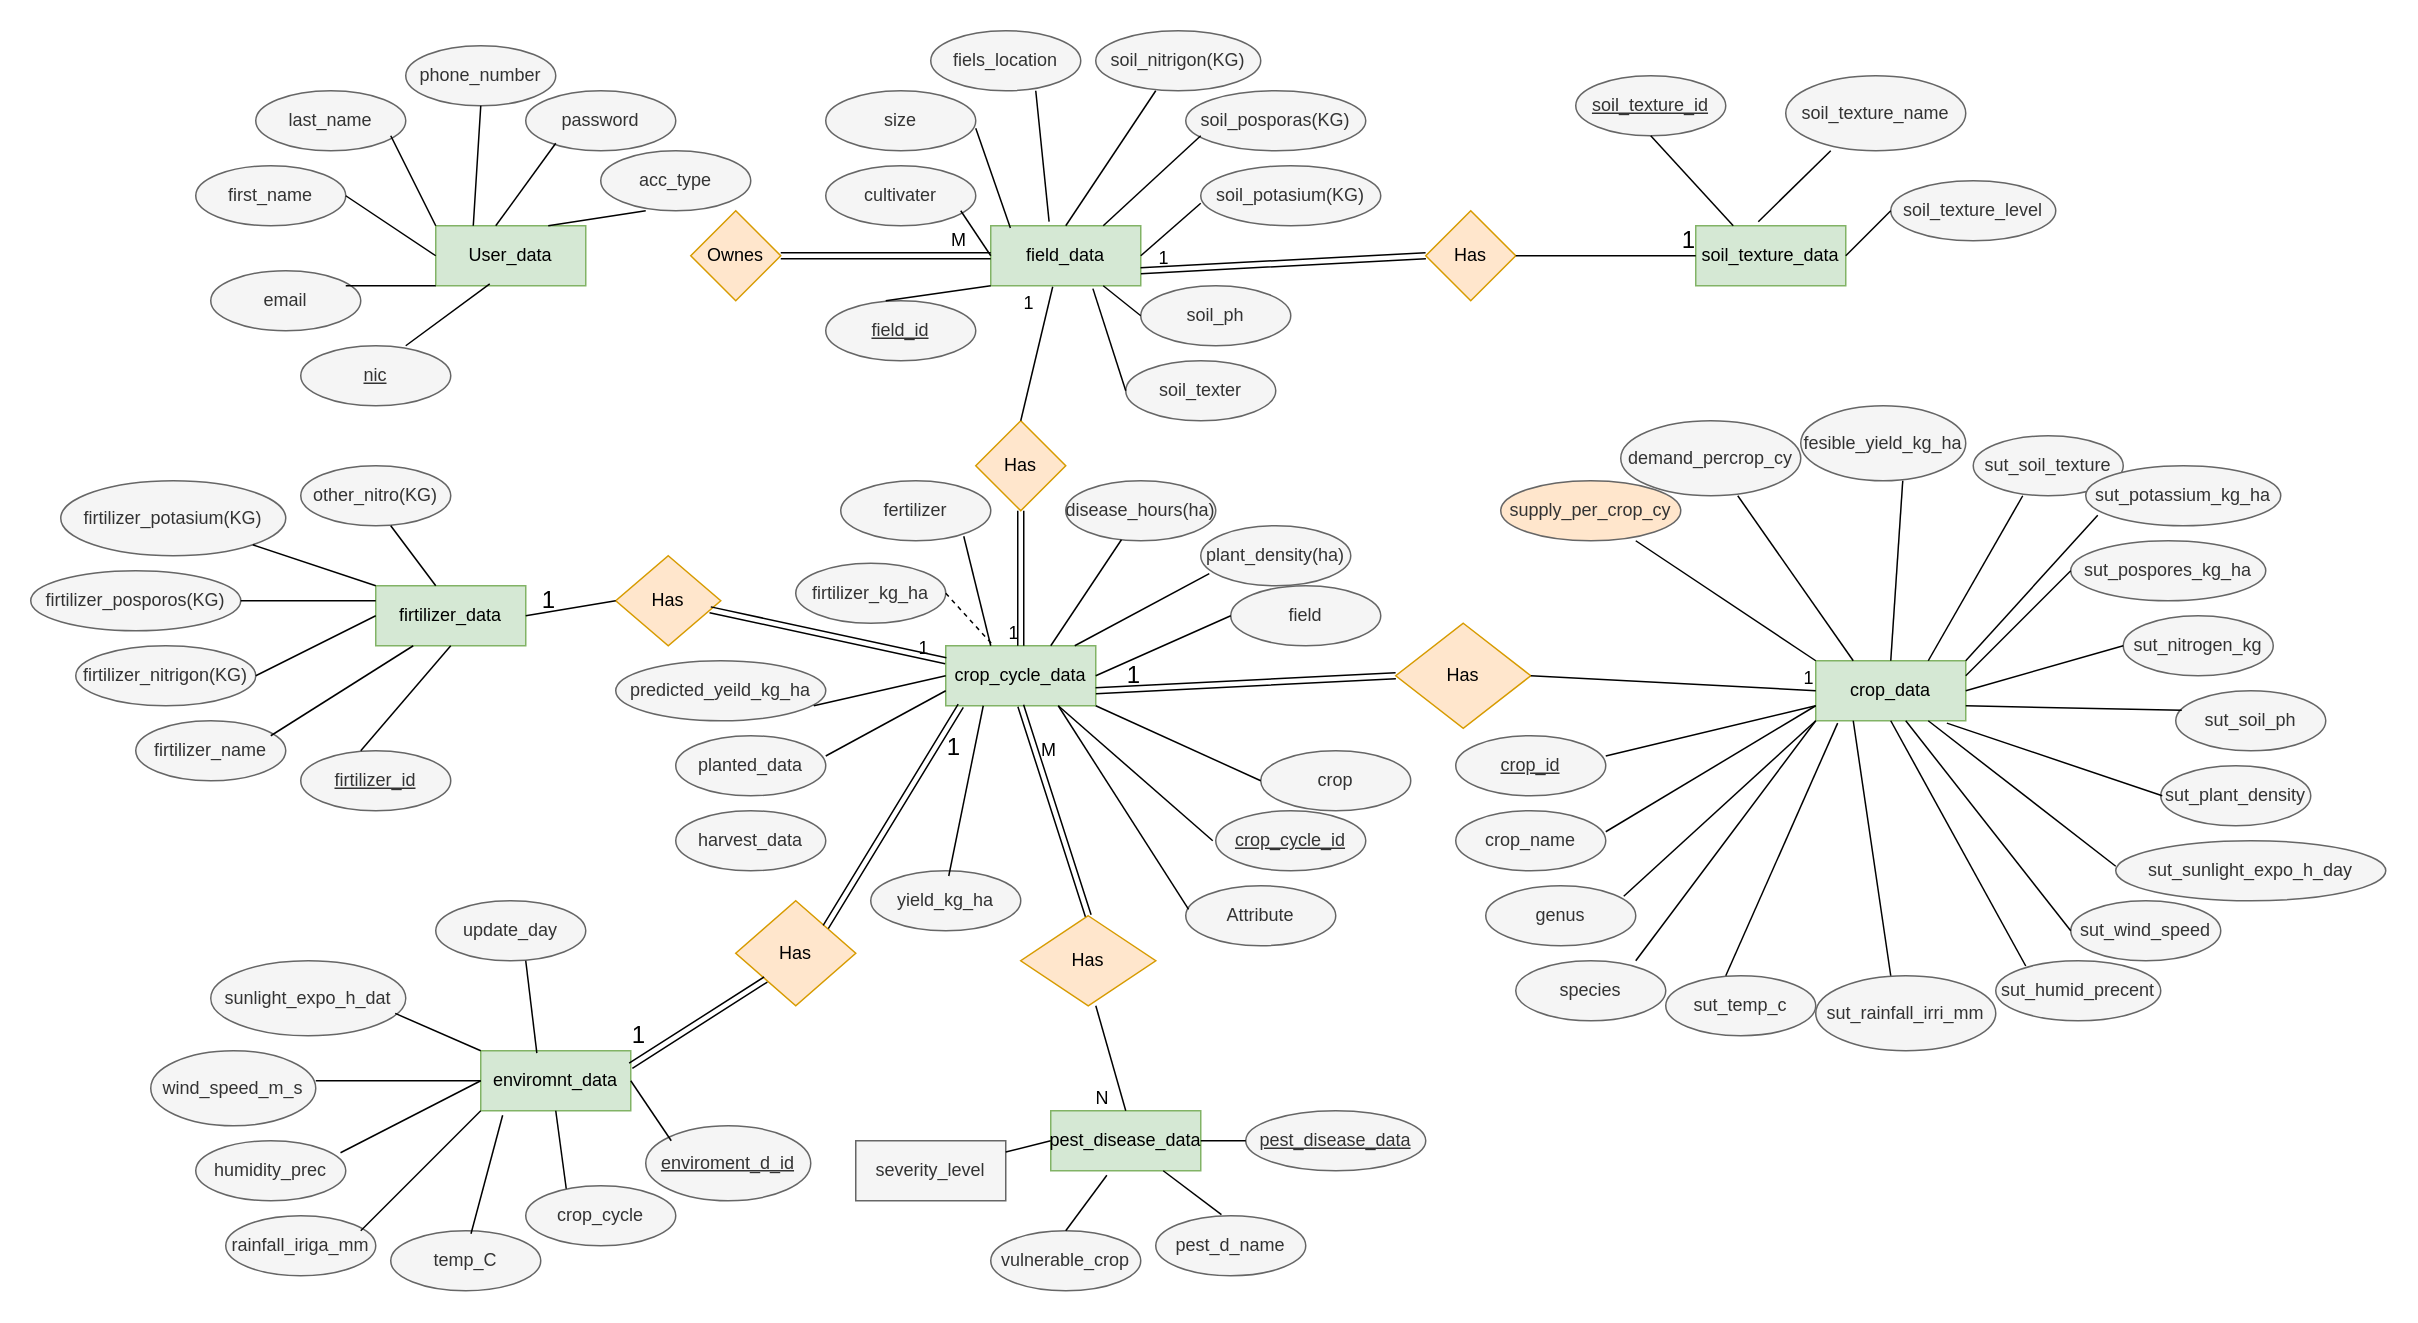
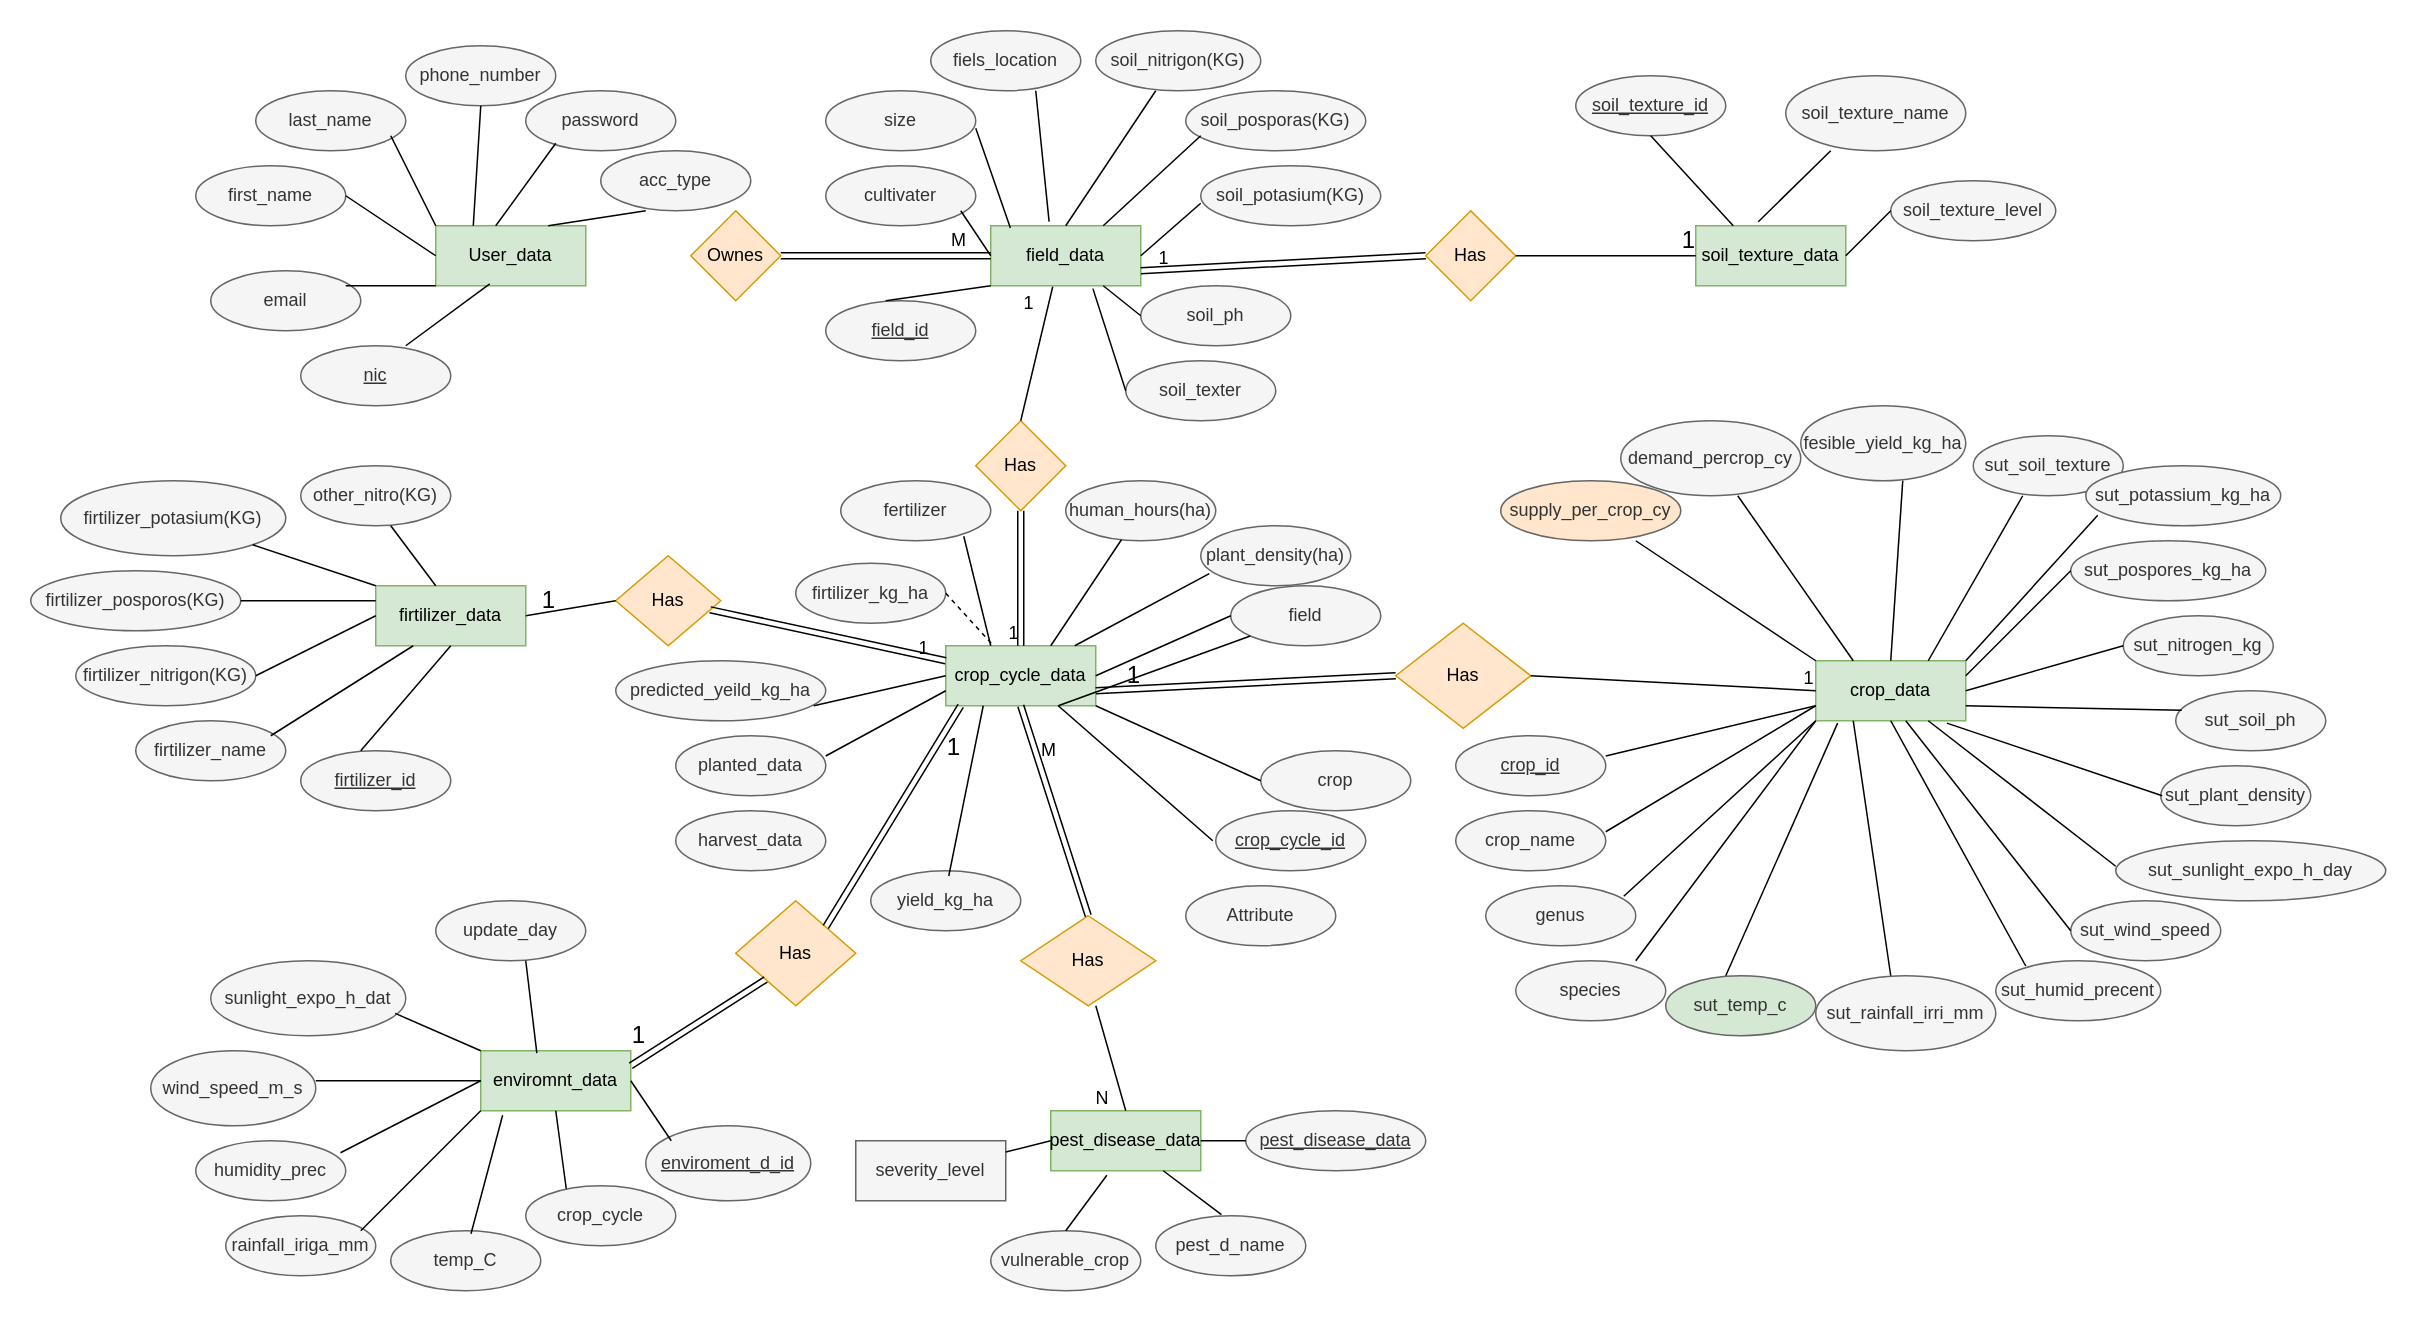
(1141, 511) -> (1141, 511)
(1125, 810) -> (1185, 660)
(1741, 1006) -> (1741, 1006)
